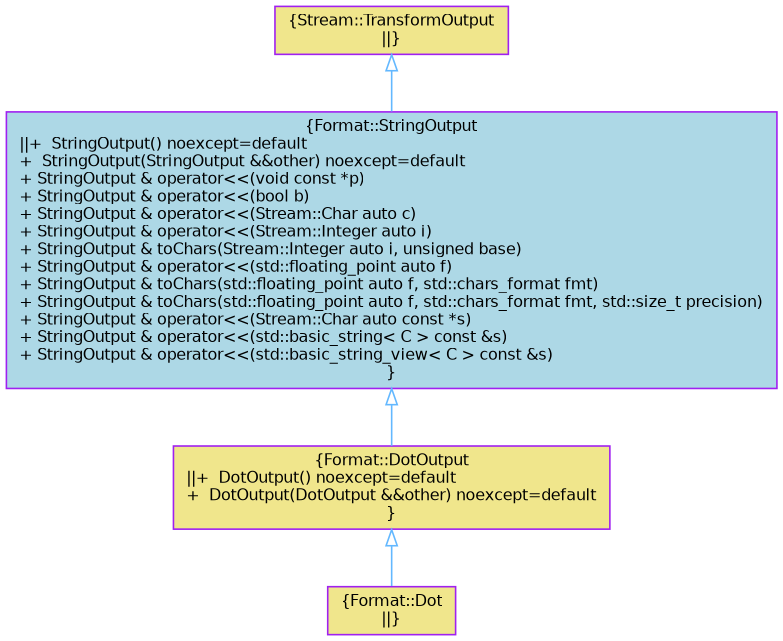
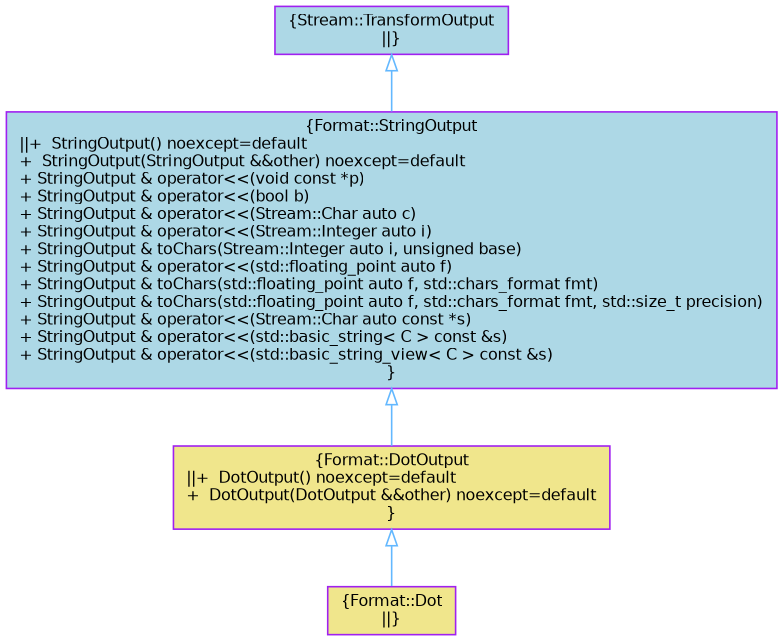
(392, 30) -> (392, 30)
